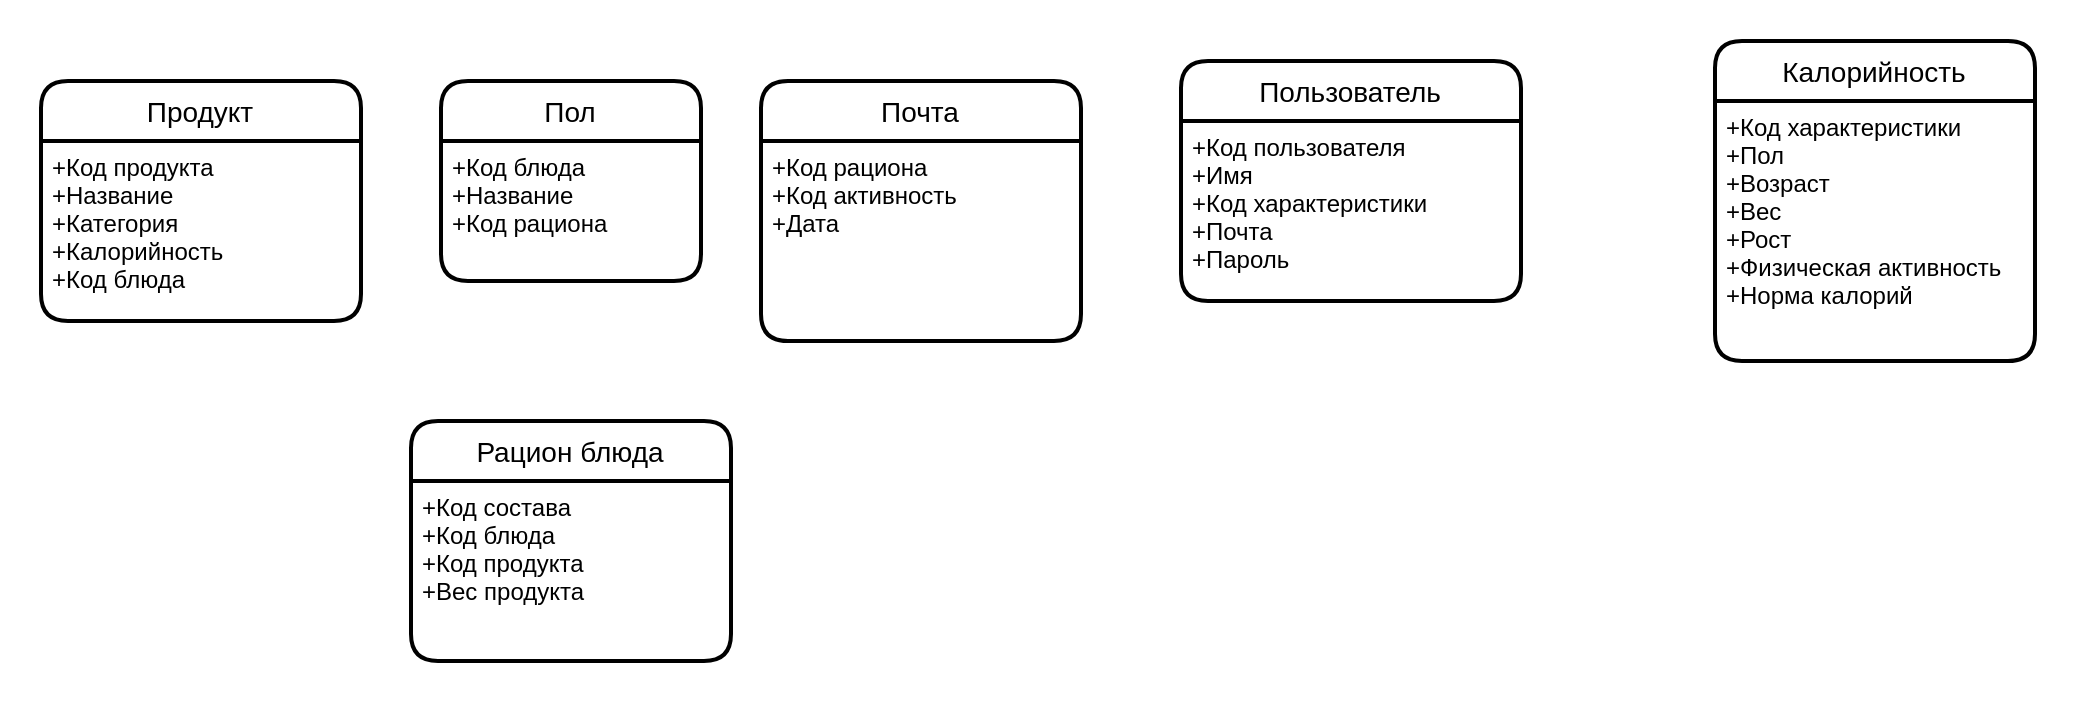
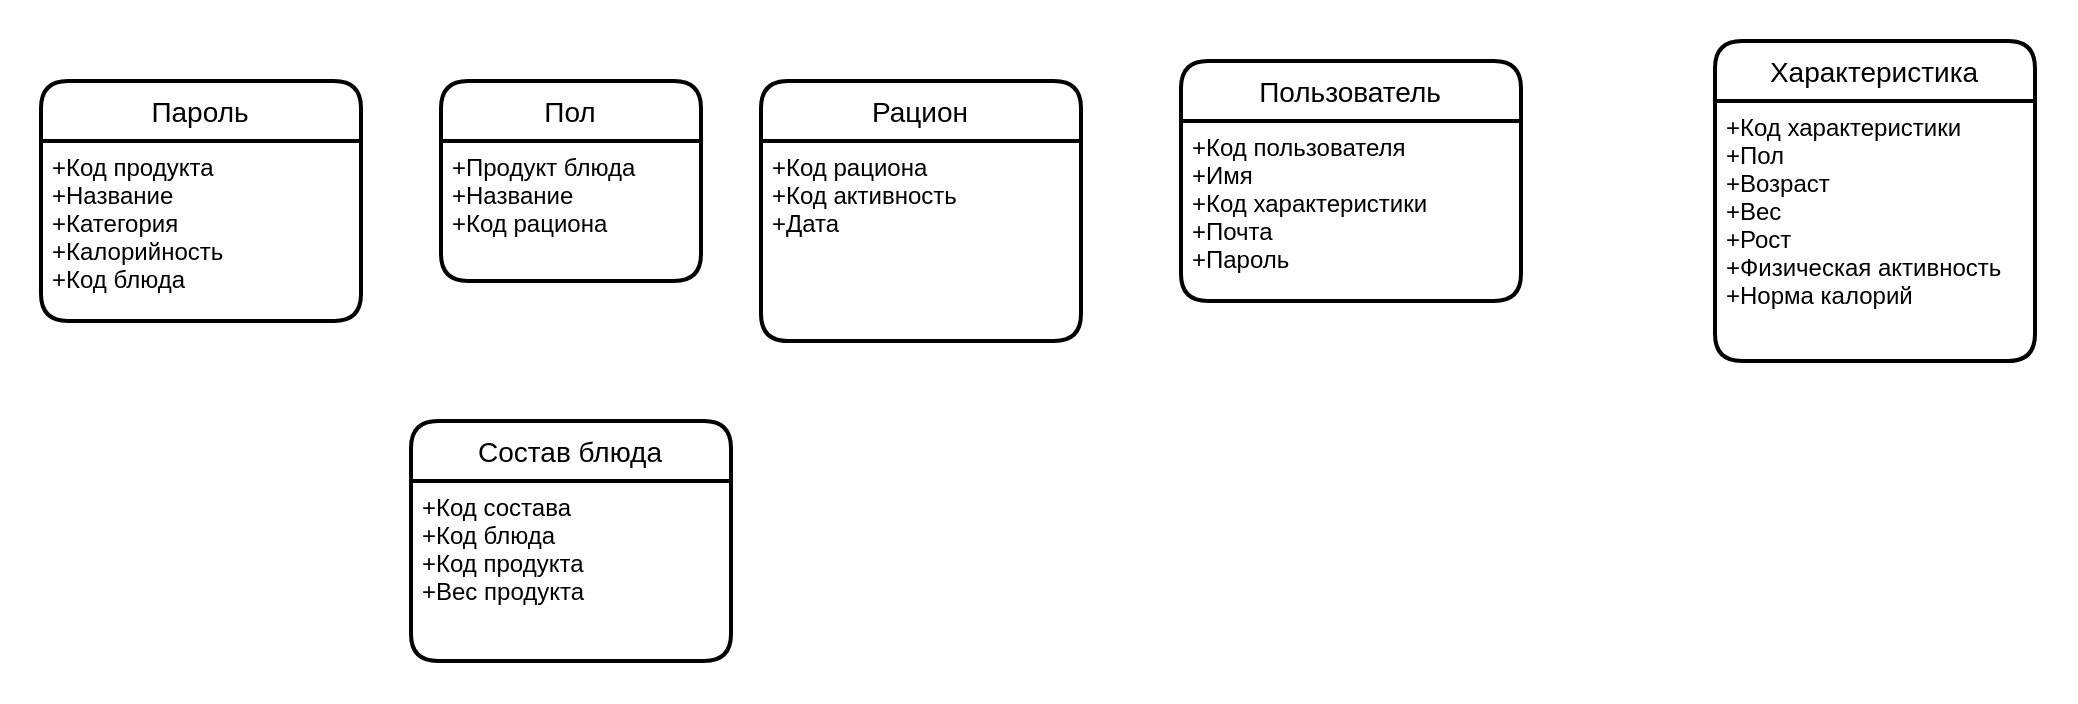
(1874, 73) -> (1874, 73)
(200, 113) -> (200, 113)
(920, 113) -> (920, 113)
(516, 168) -> (543, 168)
(570, 453) -> (570, 453)
